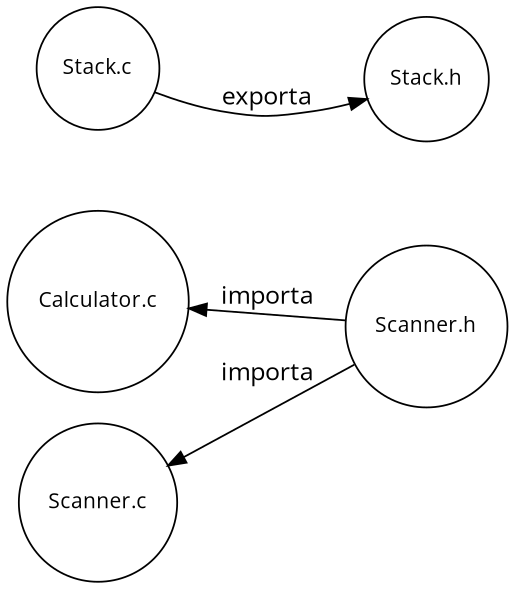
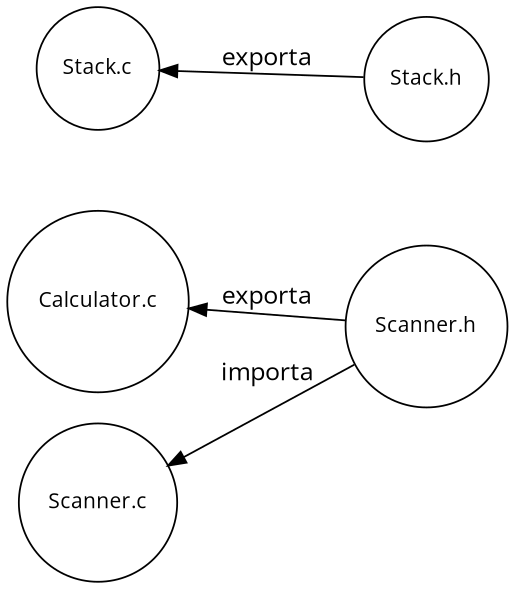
(251, 115) -> (270, 74)
(267, 297) -> (267, 297)
